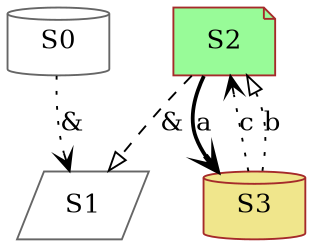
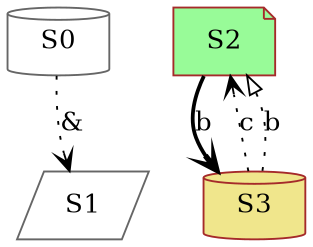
(155, 115) -> none
(204, 123) -> (204, 123)
